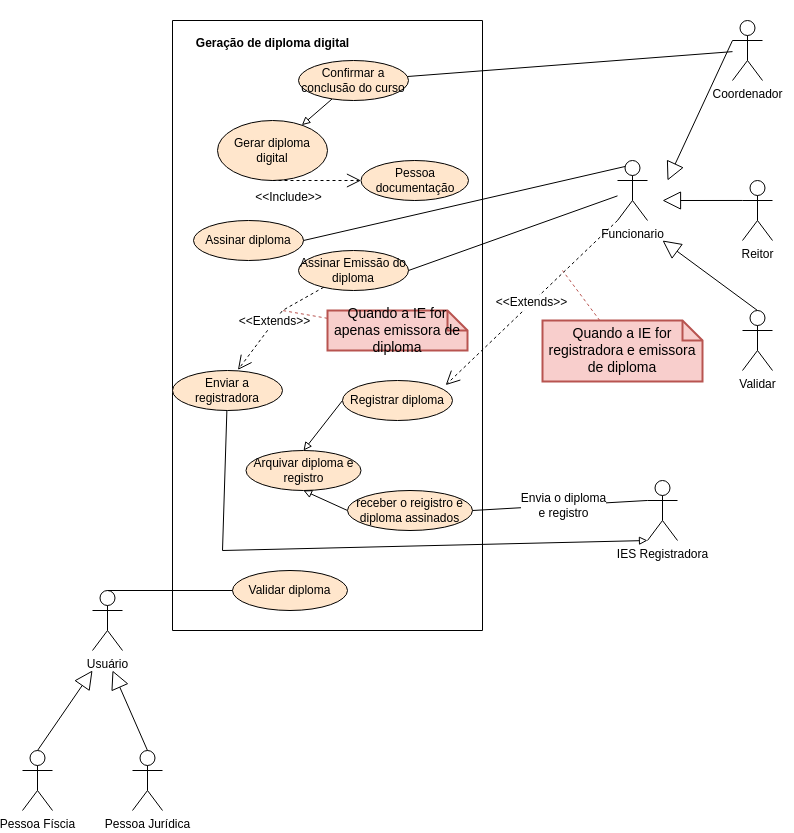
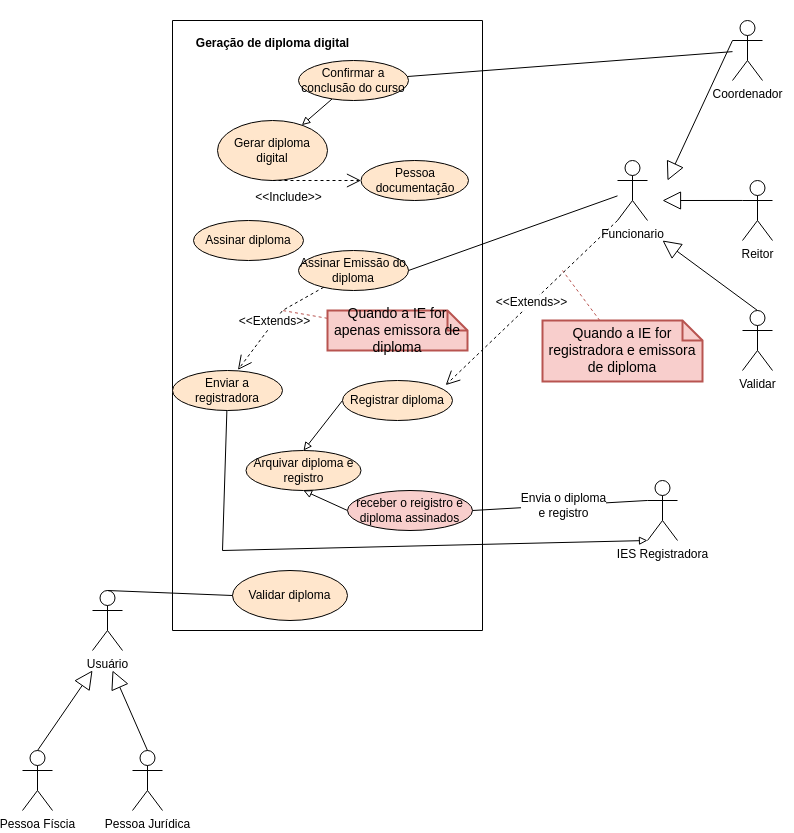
(464, 204) -> none
(410, 511) -> (410, 511)
(290, 591) -> (290, 596)
